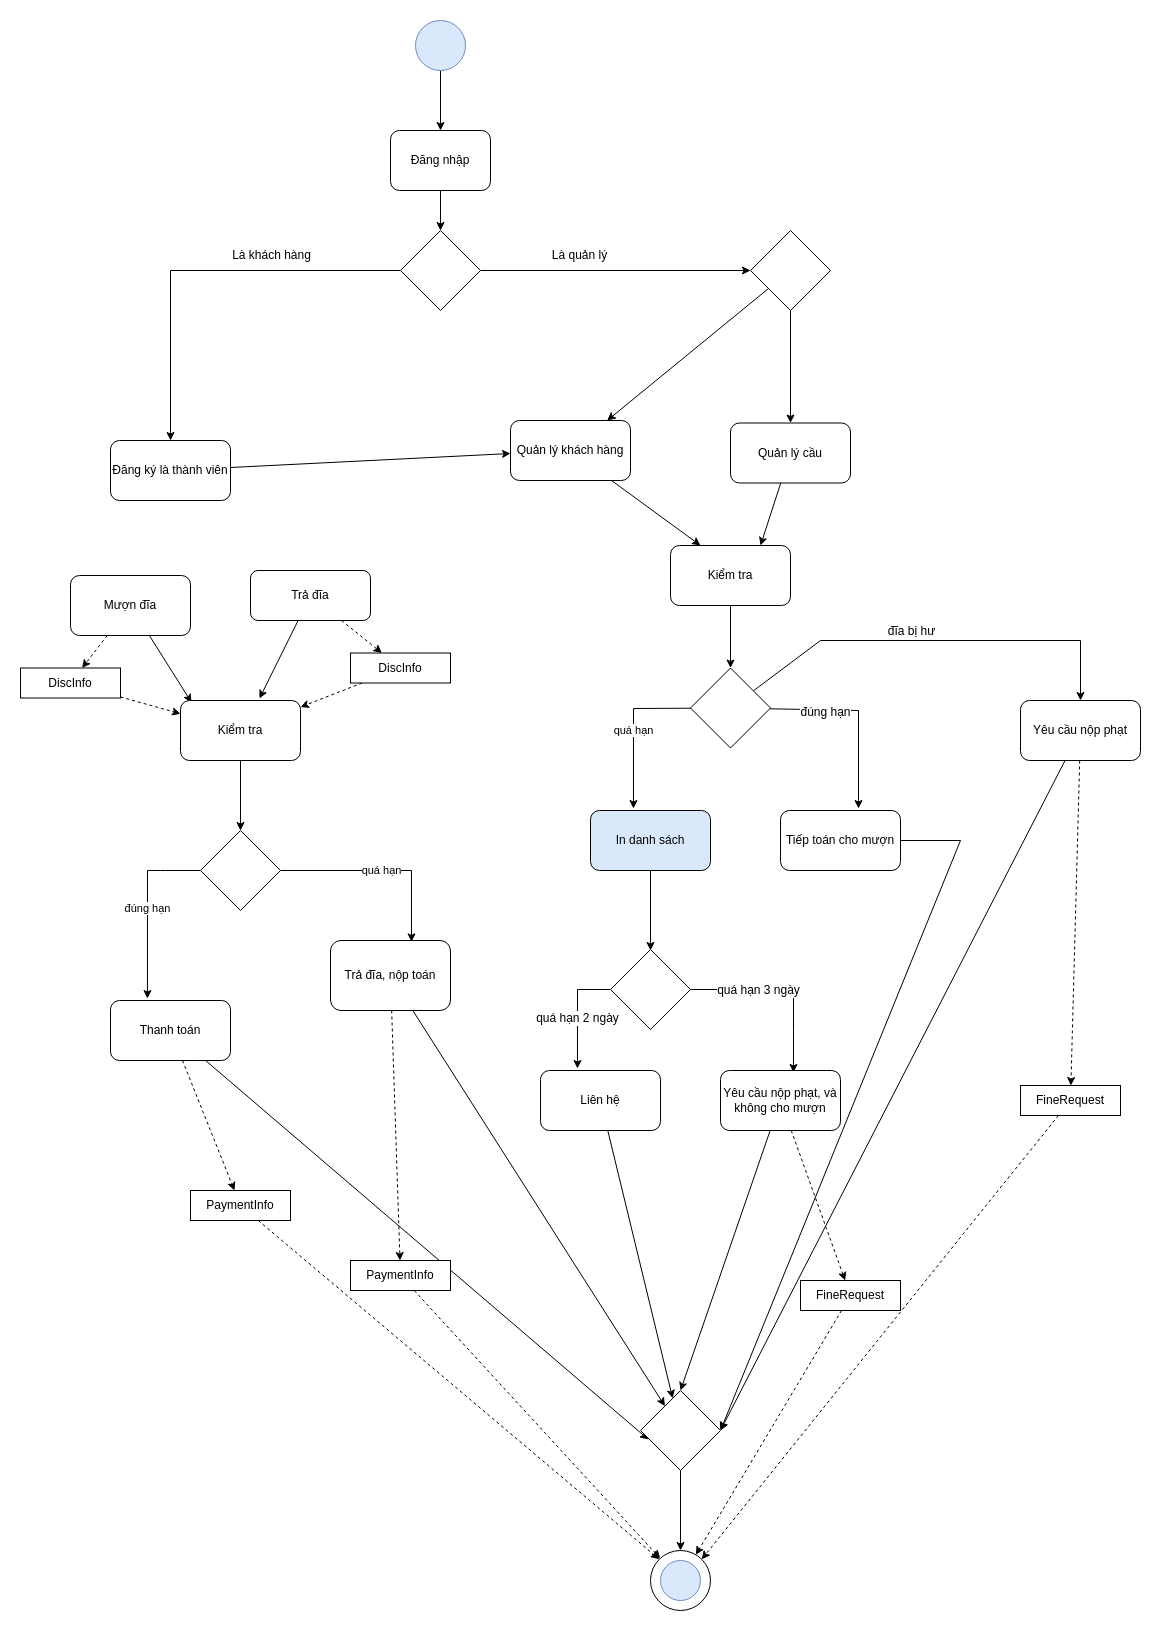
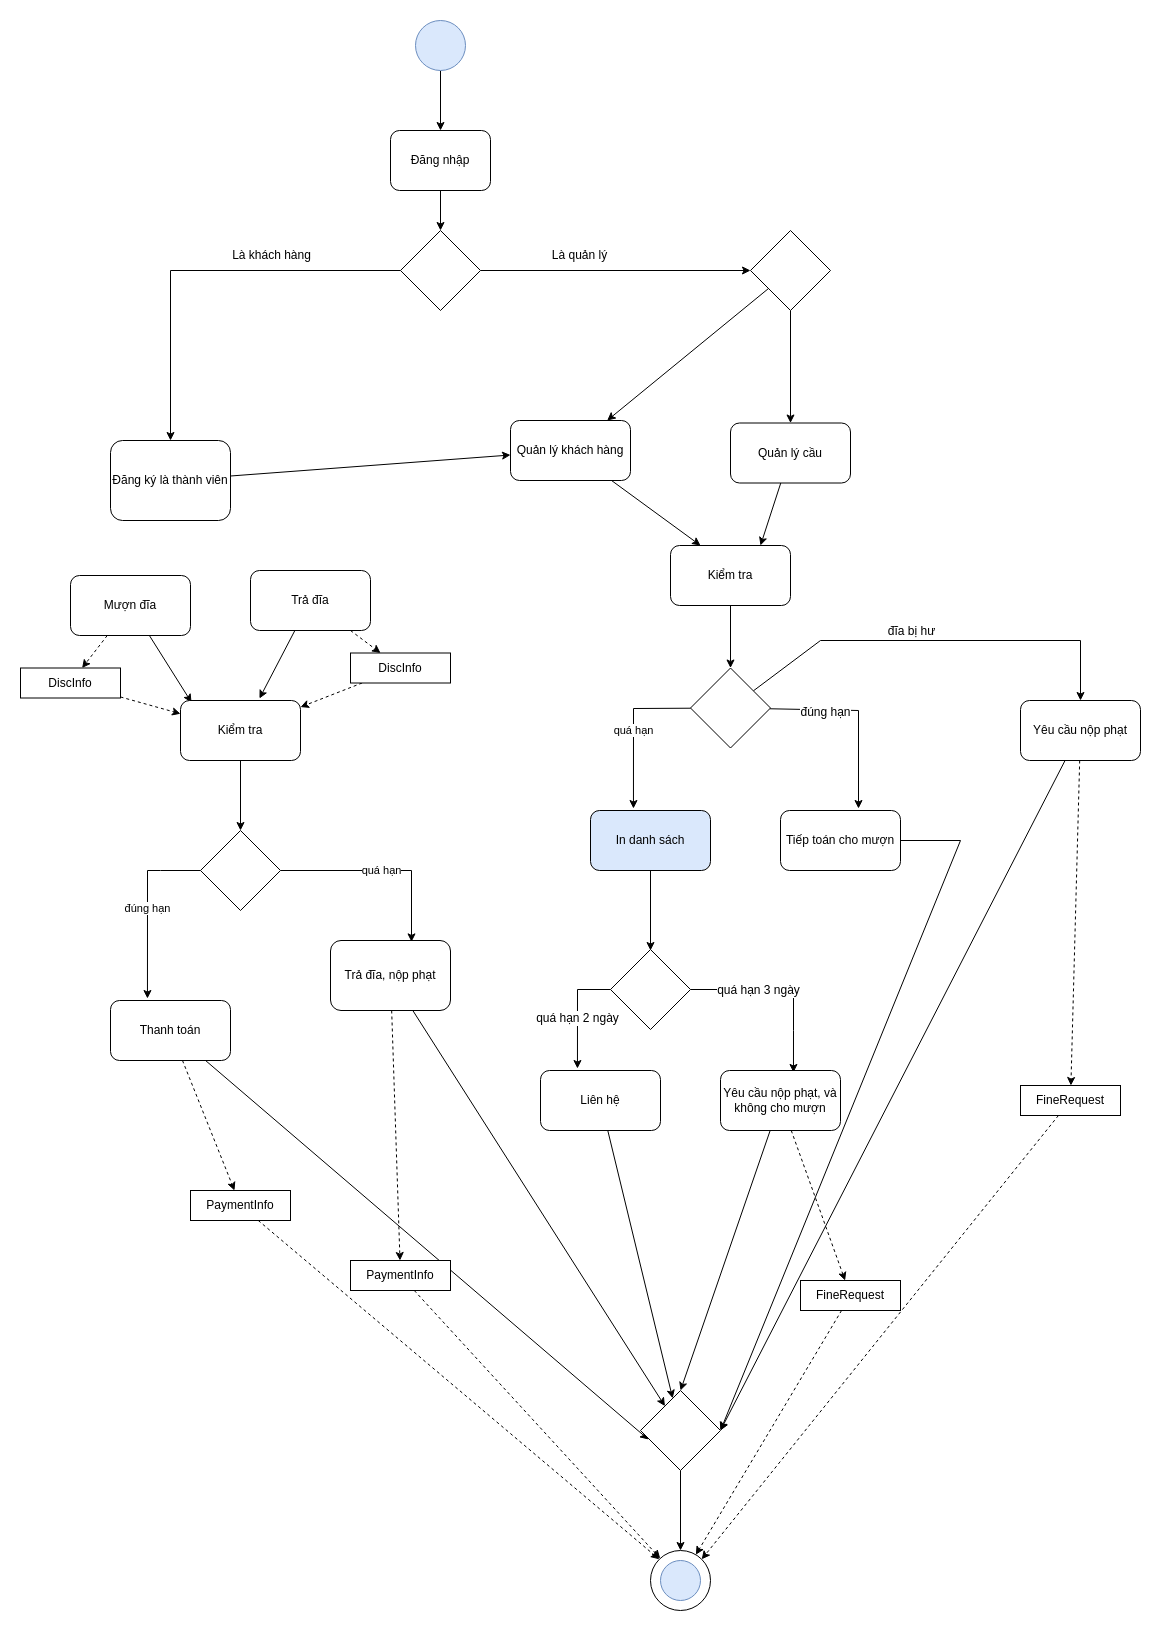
(171, 471) -> (171, 481)
(311, 596) -> (311, 601)
(391, 976) -> (391, 976)
